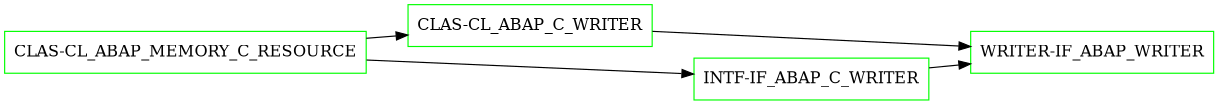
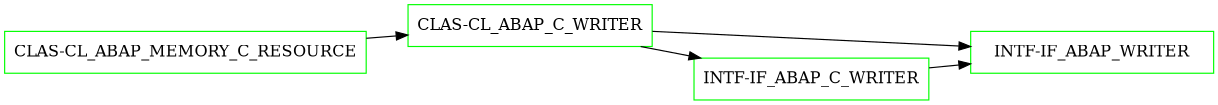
(1092, 52) -> (1092, 52)
(524, 67) -> (665, 51)
